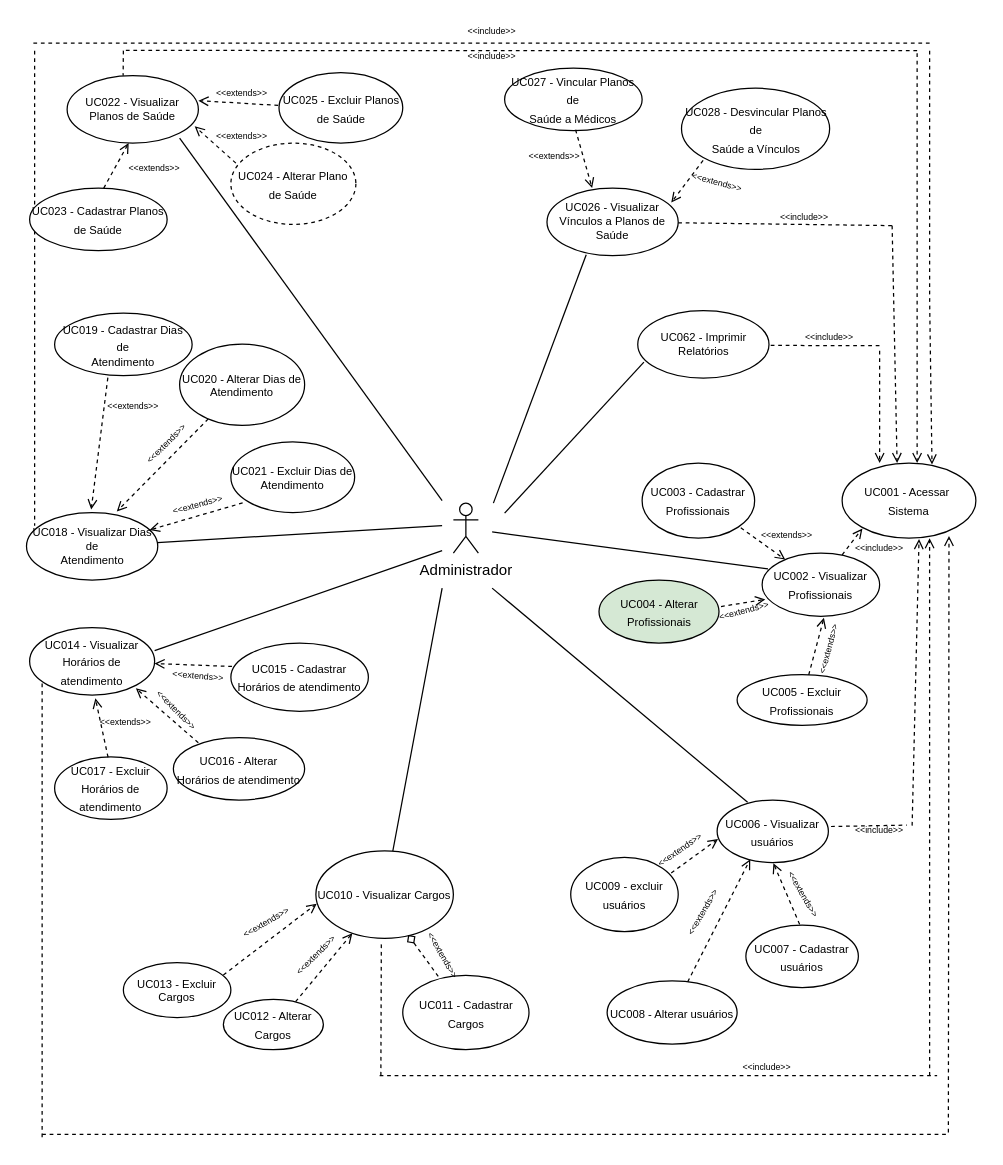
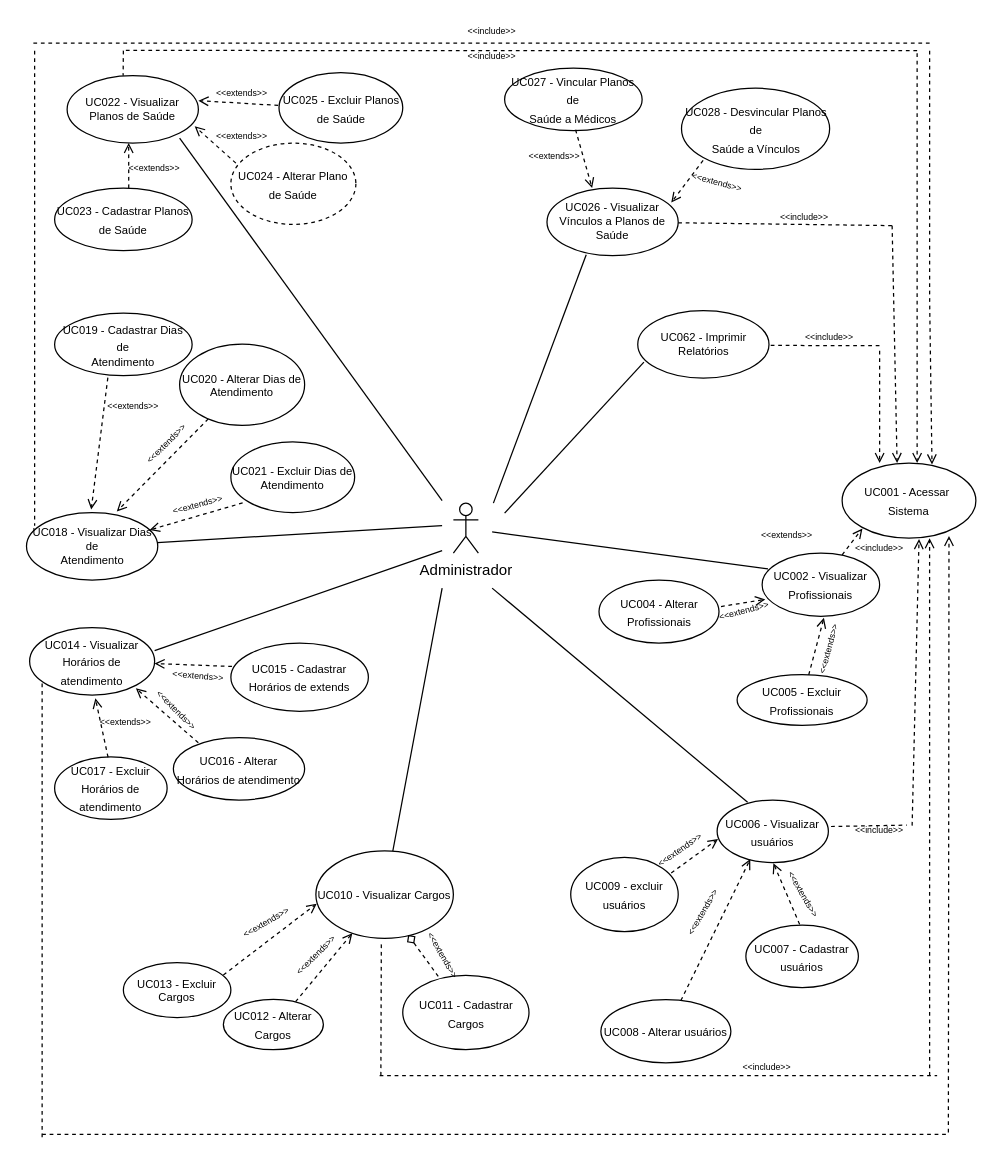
(98, 219) -> (123, 219)
(698, 501) -> none
(761, 543) -> none
(659, 612) -> (659, 612)
(299, 677) -> (299, 677)
(672, 1013) -> (666, 1031)
